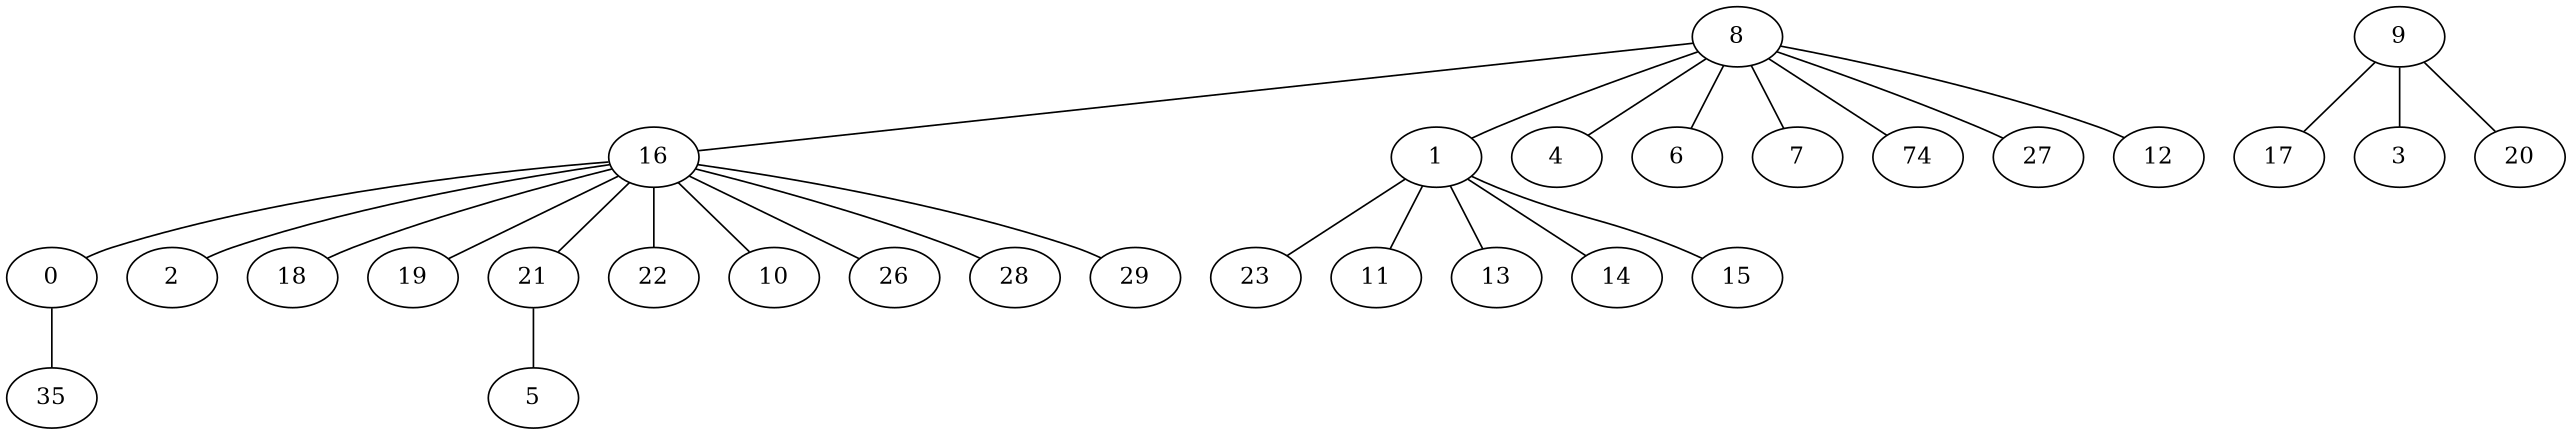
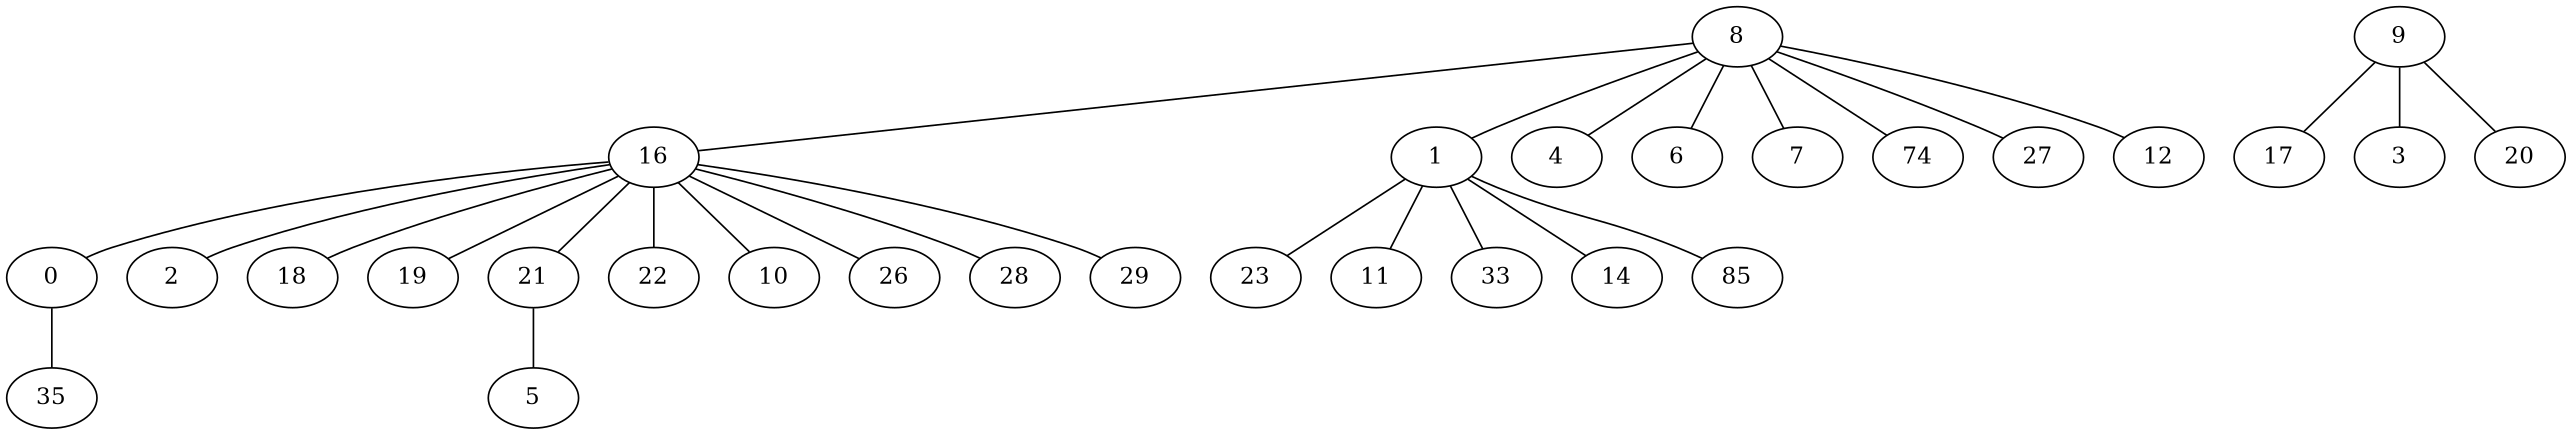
(1497, 278) -> (1497, 278)
(1737, 278) -> (1737, 278)
